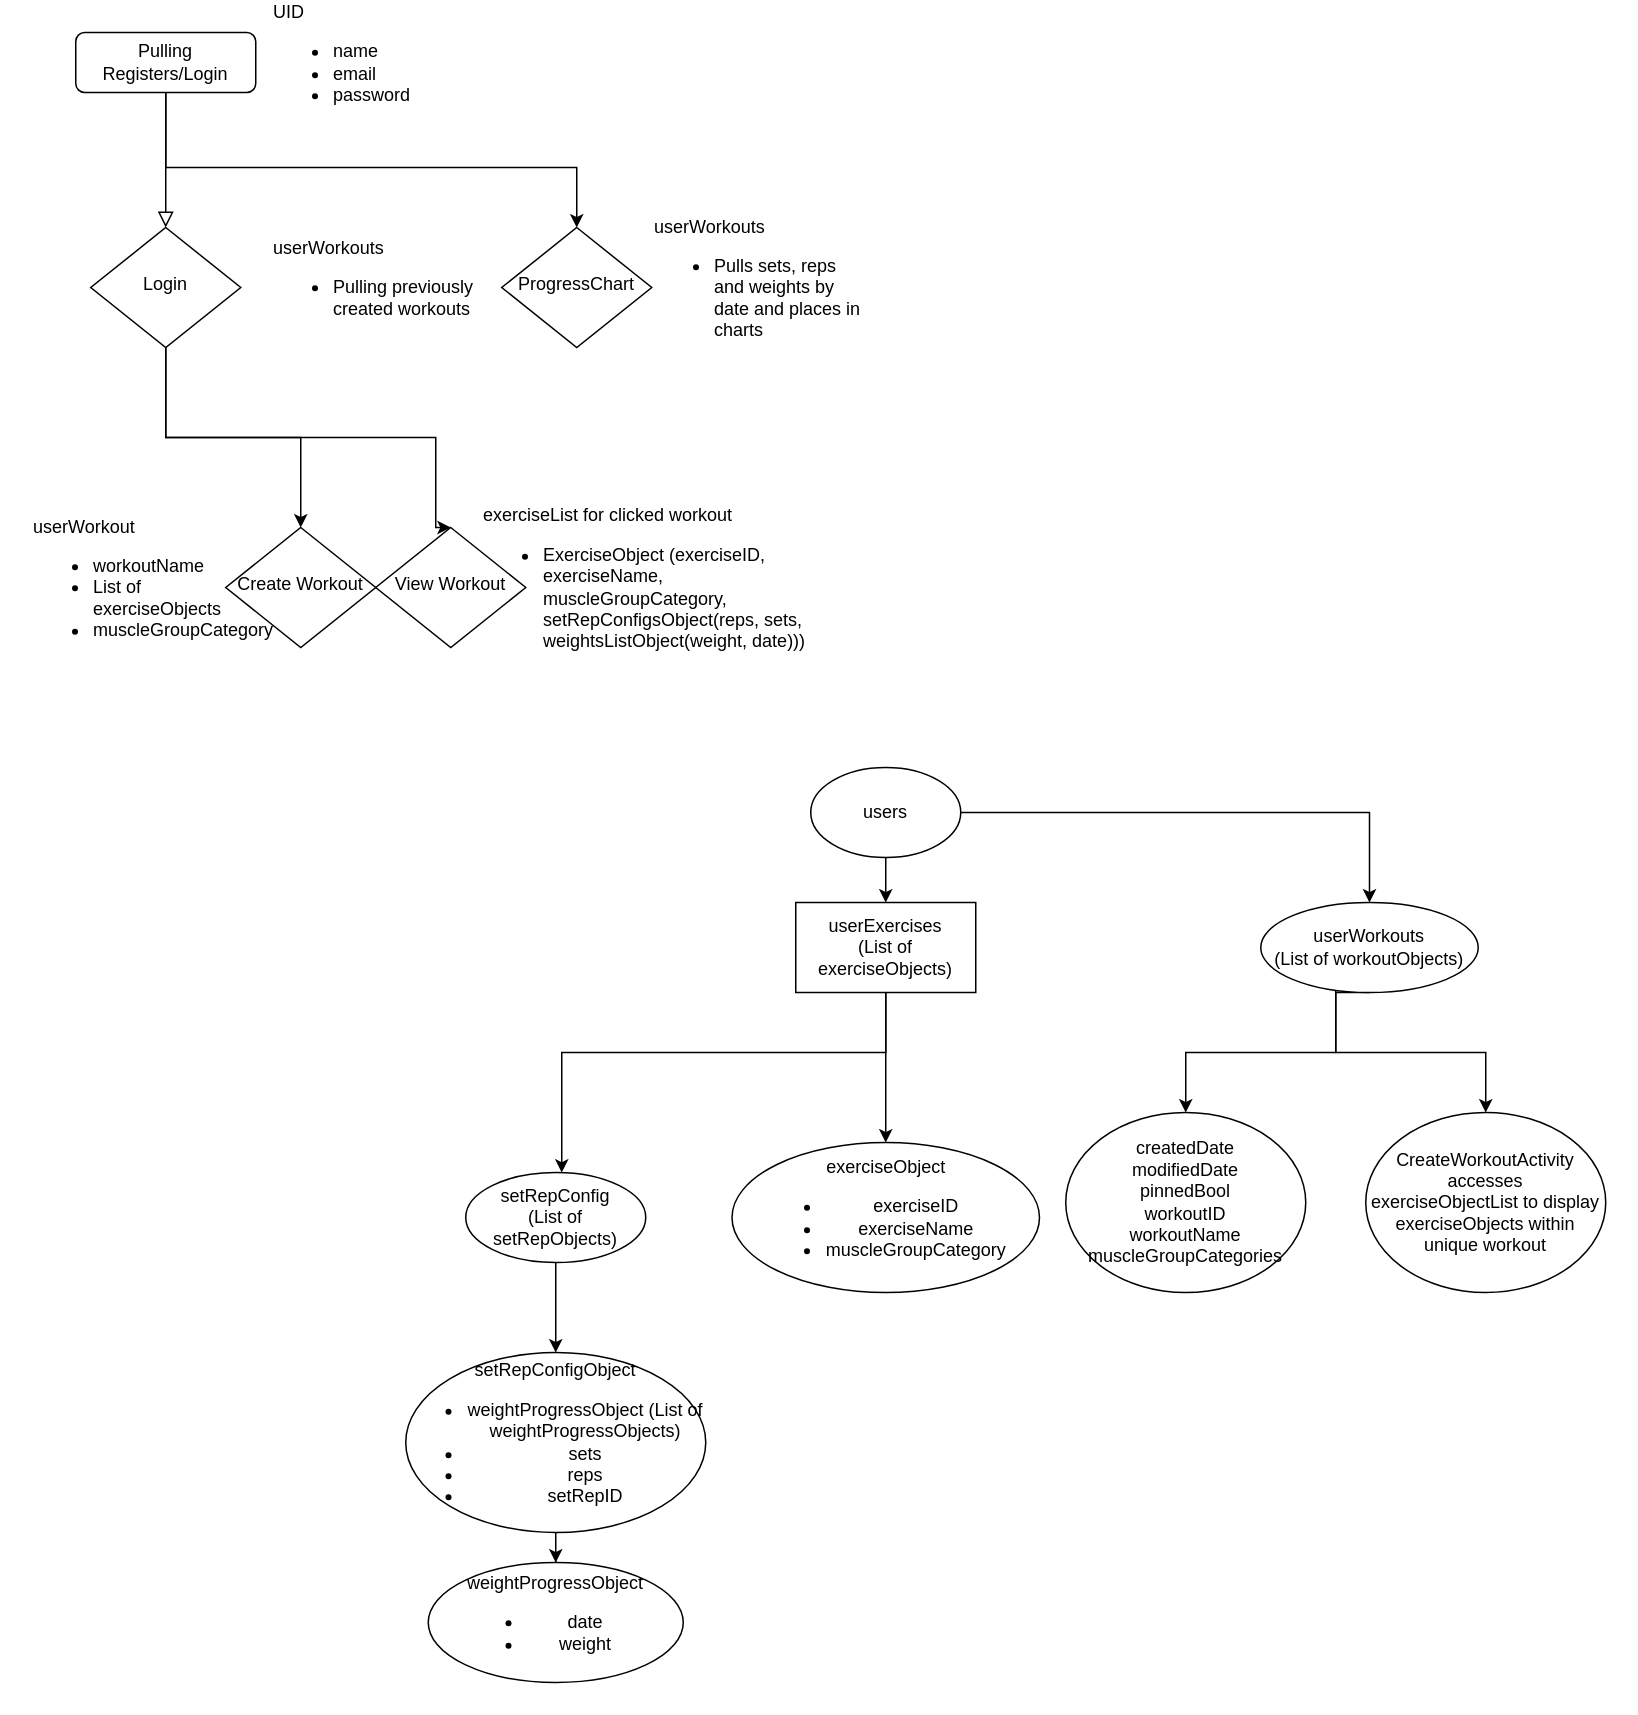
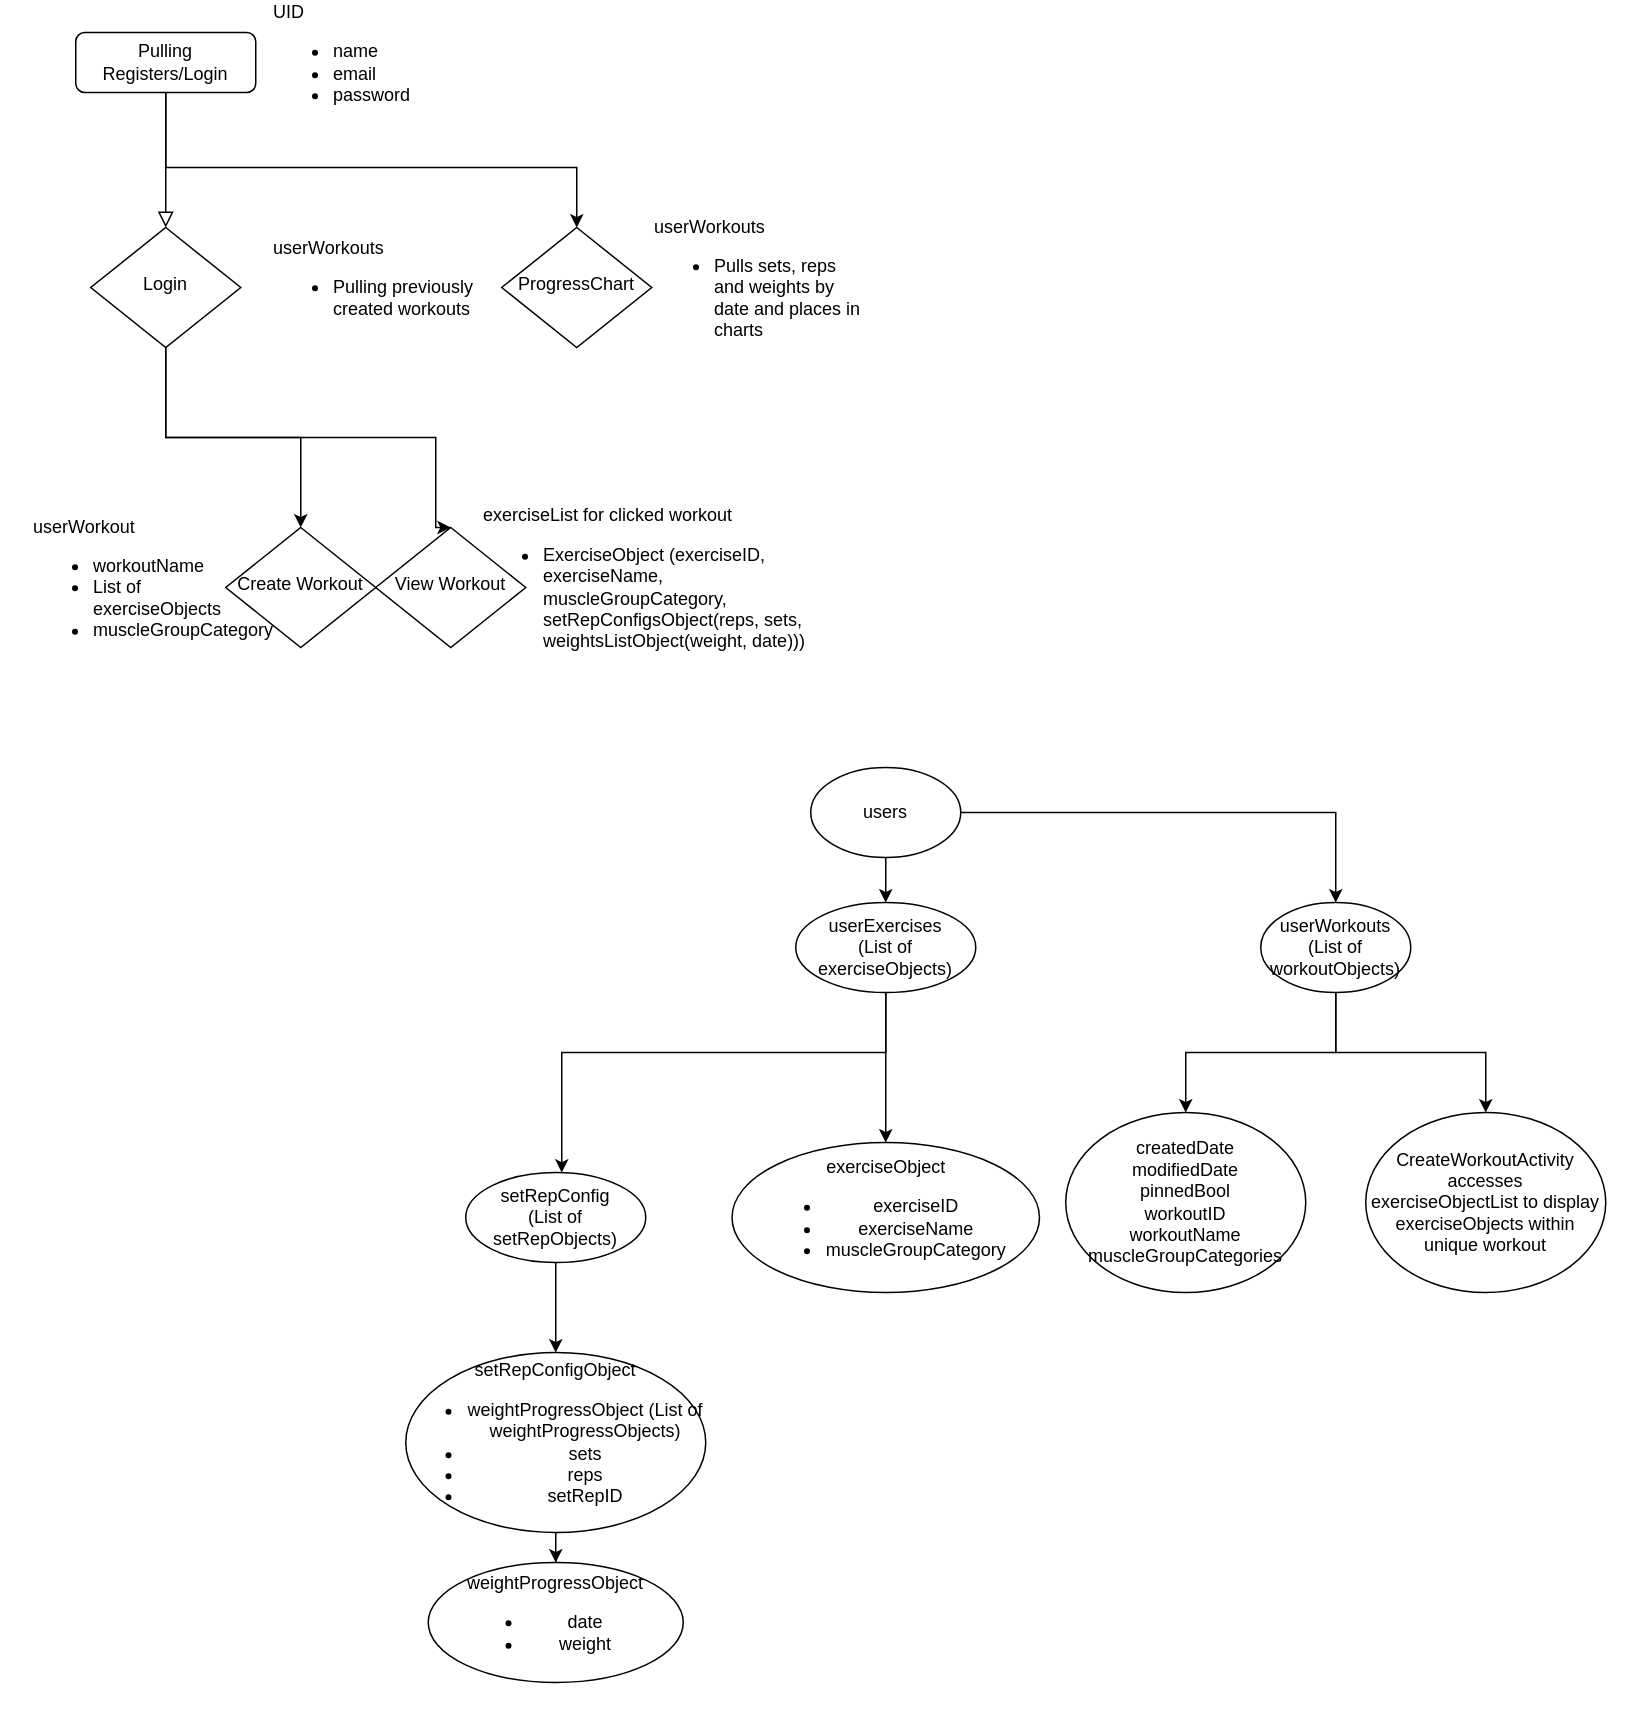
(886, 947) -> (886, 947)
(1370, 947) -> (1336, 947)
